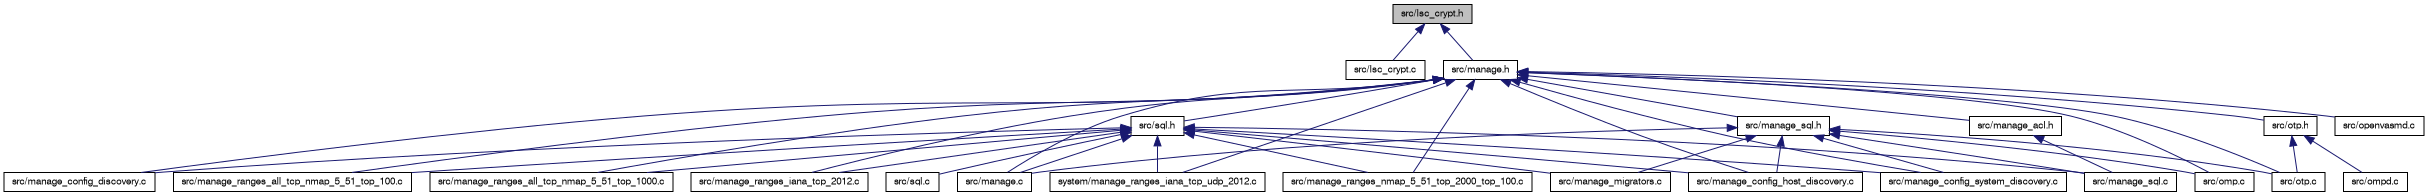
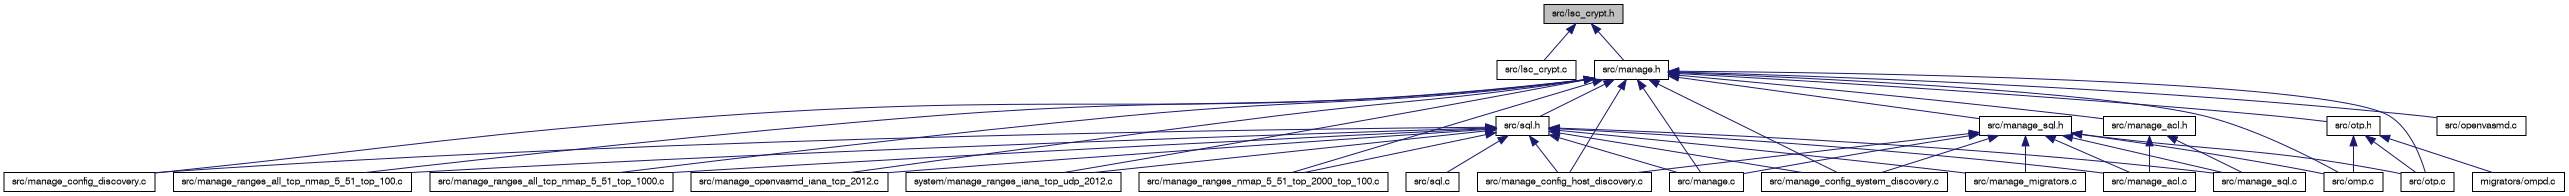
none -> (2354, 159)
(780, 182) -> (790, 182)
none -> (2150, 182)
(2376, 182) -> (2518, 182)
